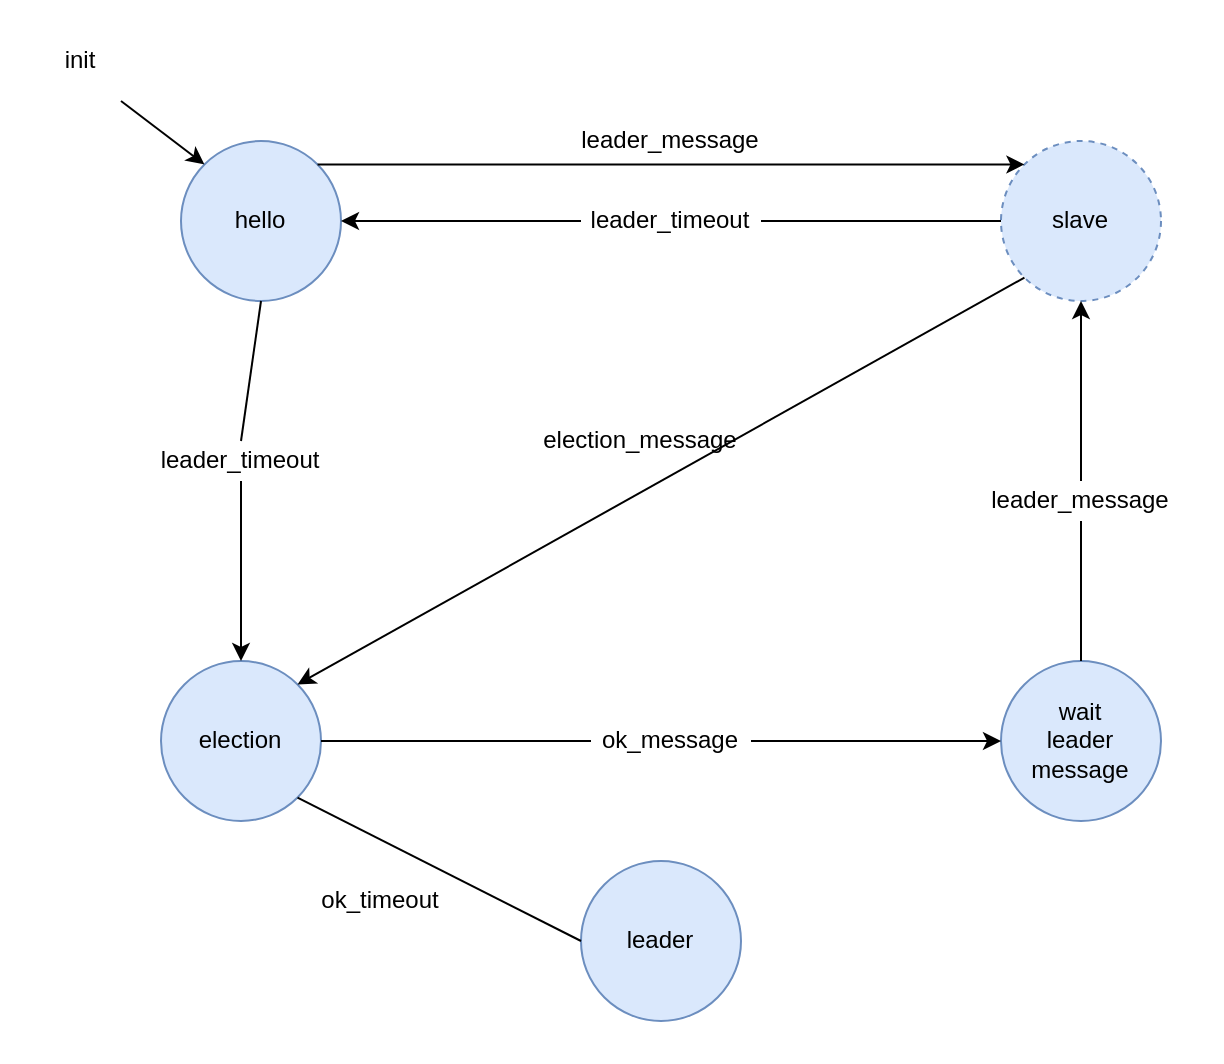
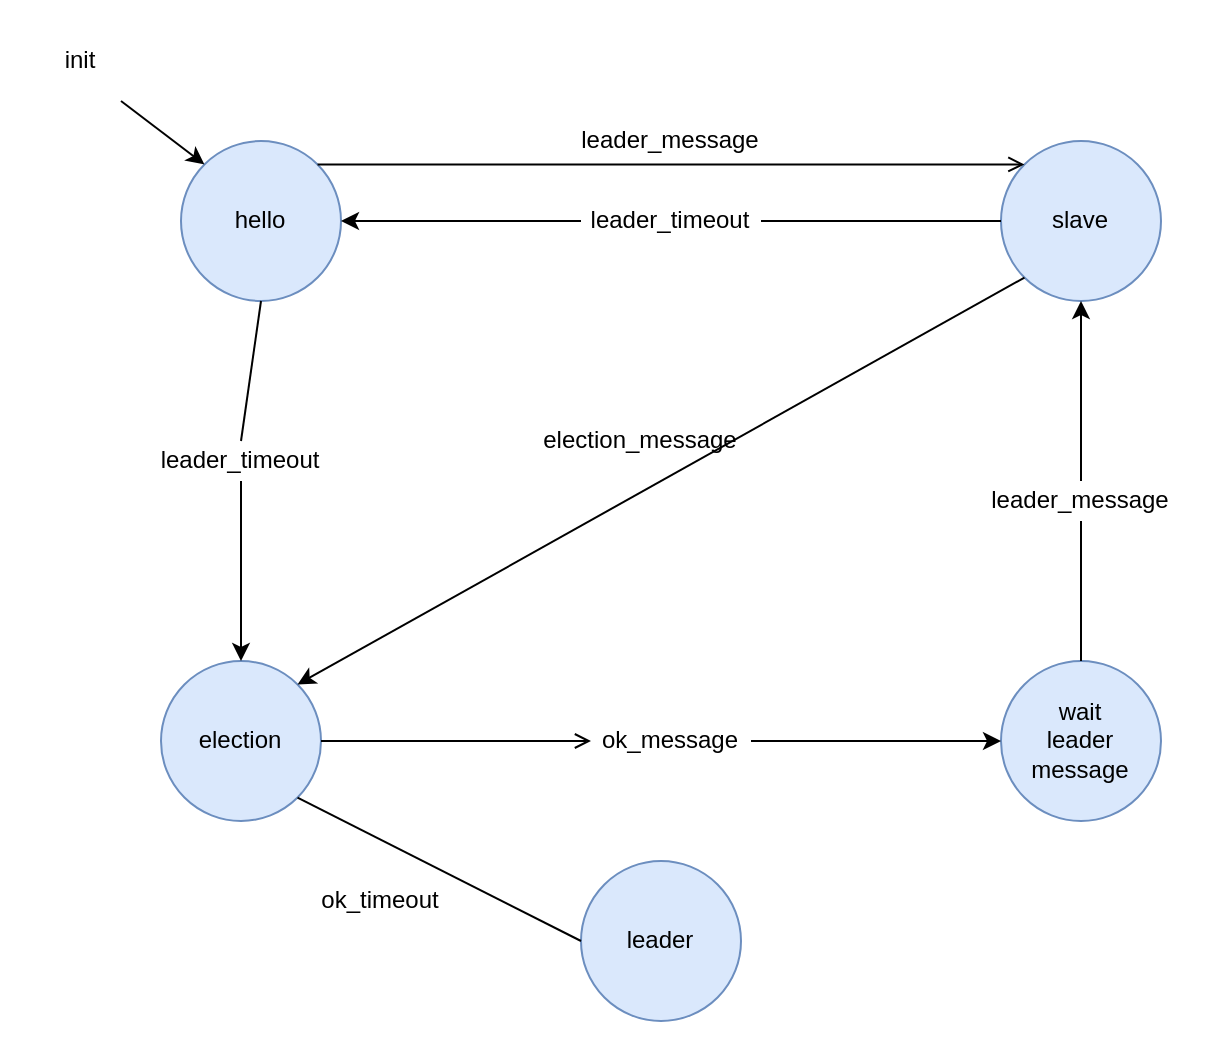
(1010, 164) -> (1014, 164)
(1081, 221) -> (1081, 221)
(585, 741) -> (583, 741)
